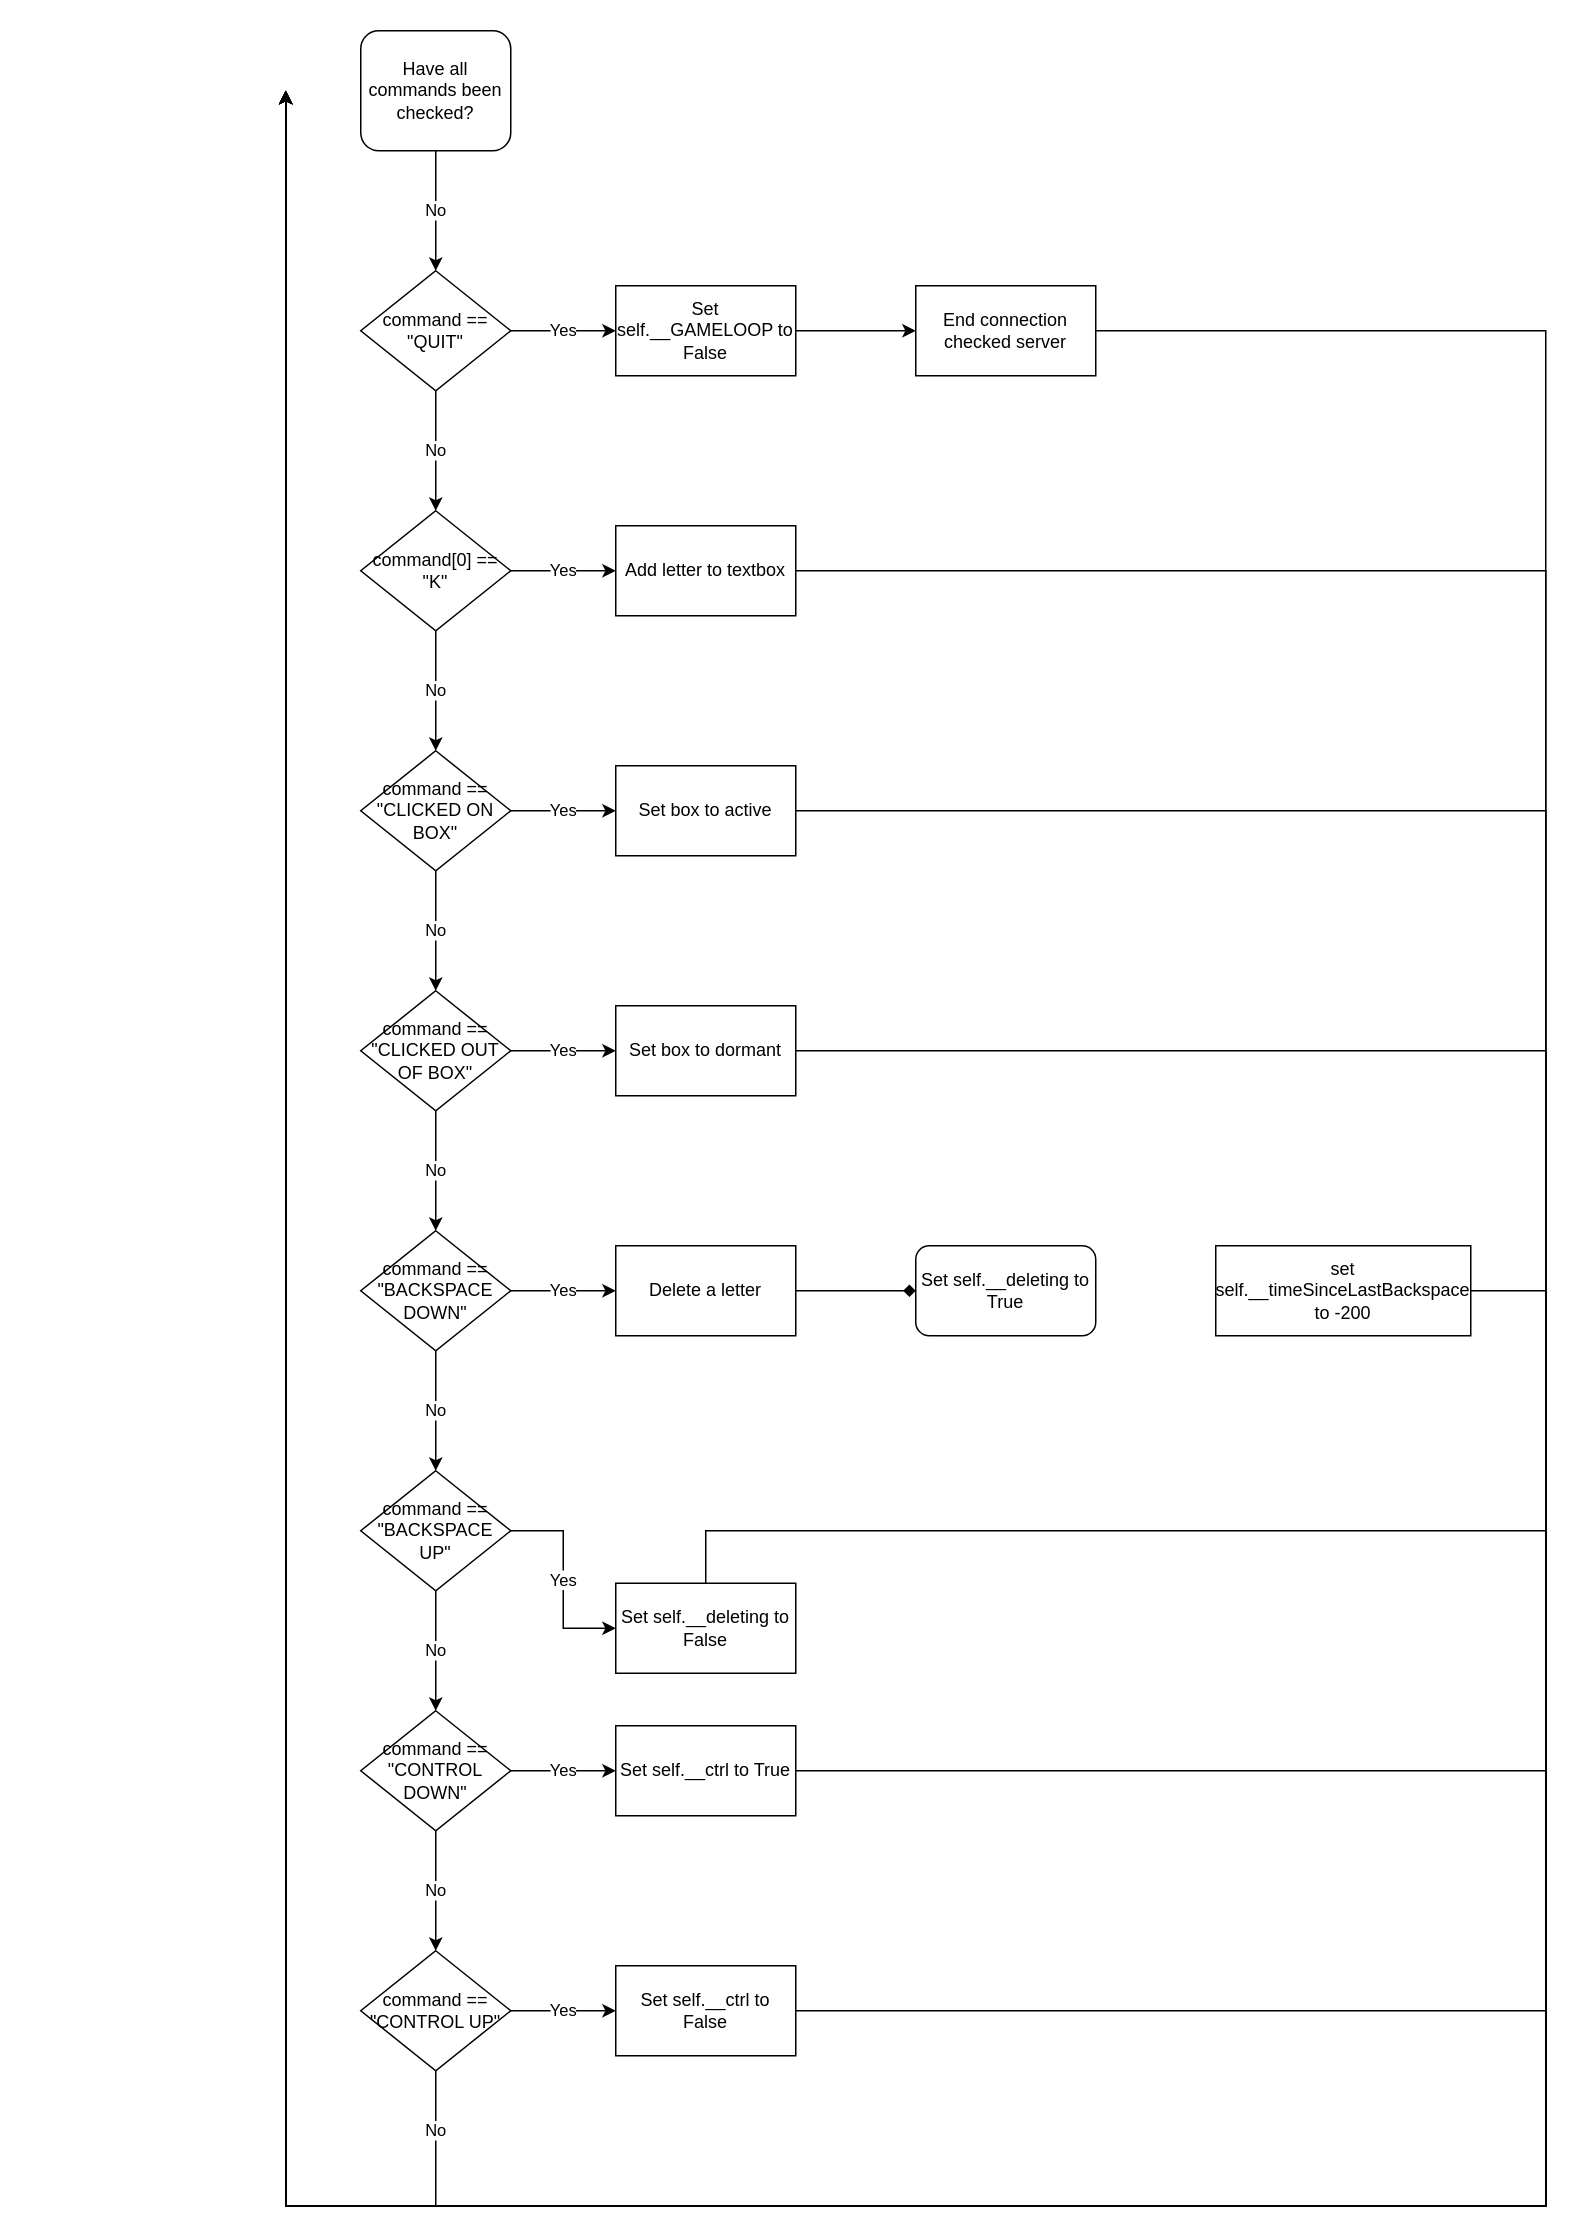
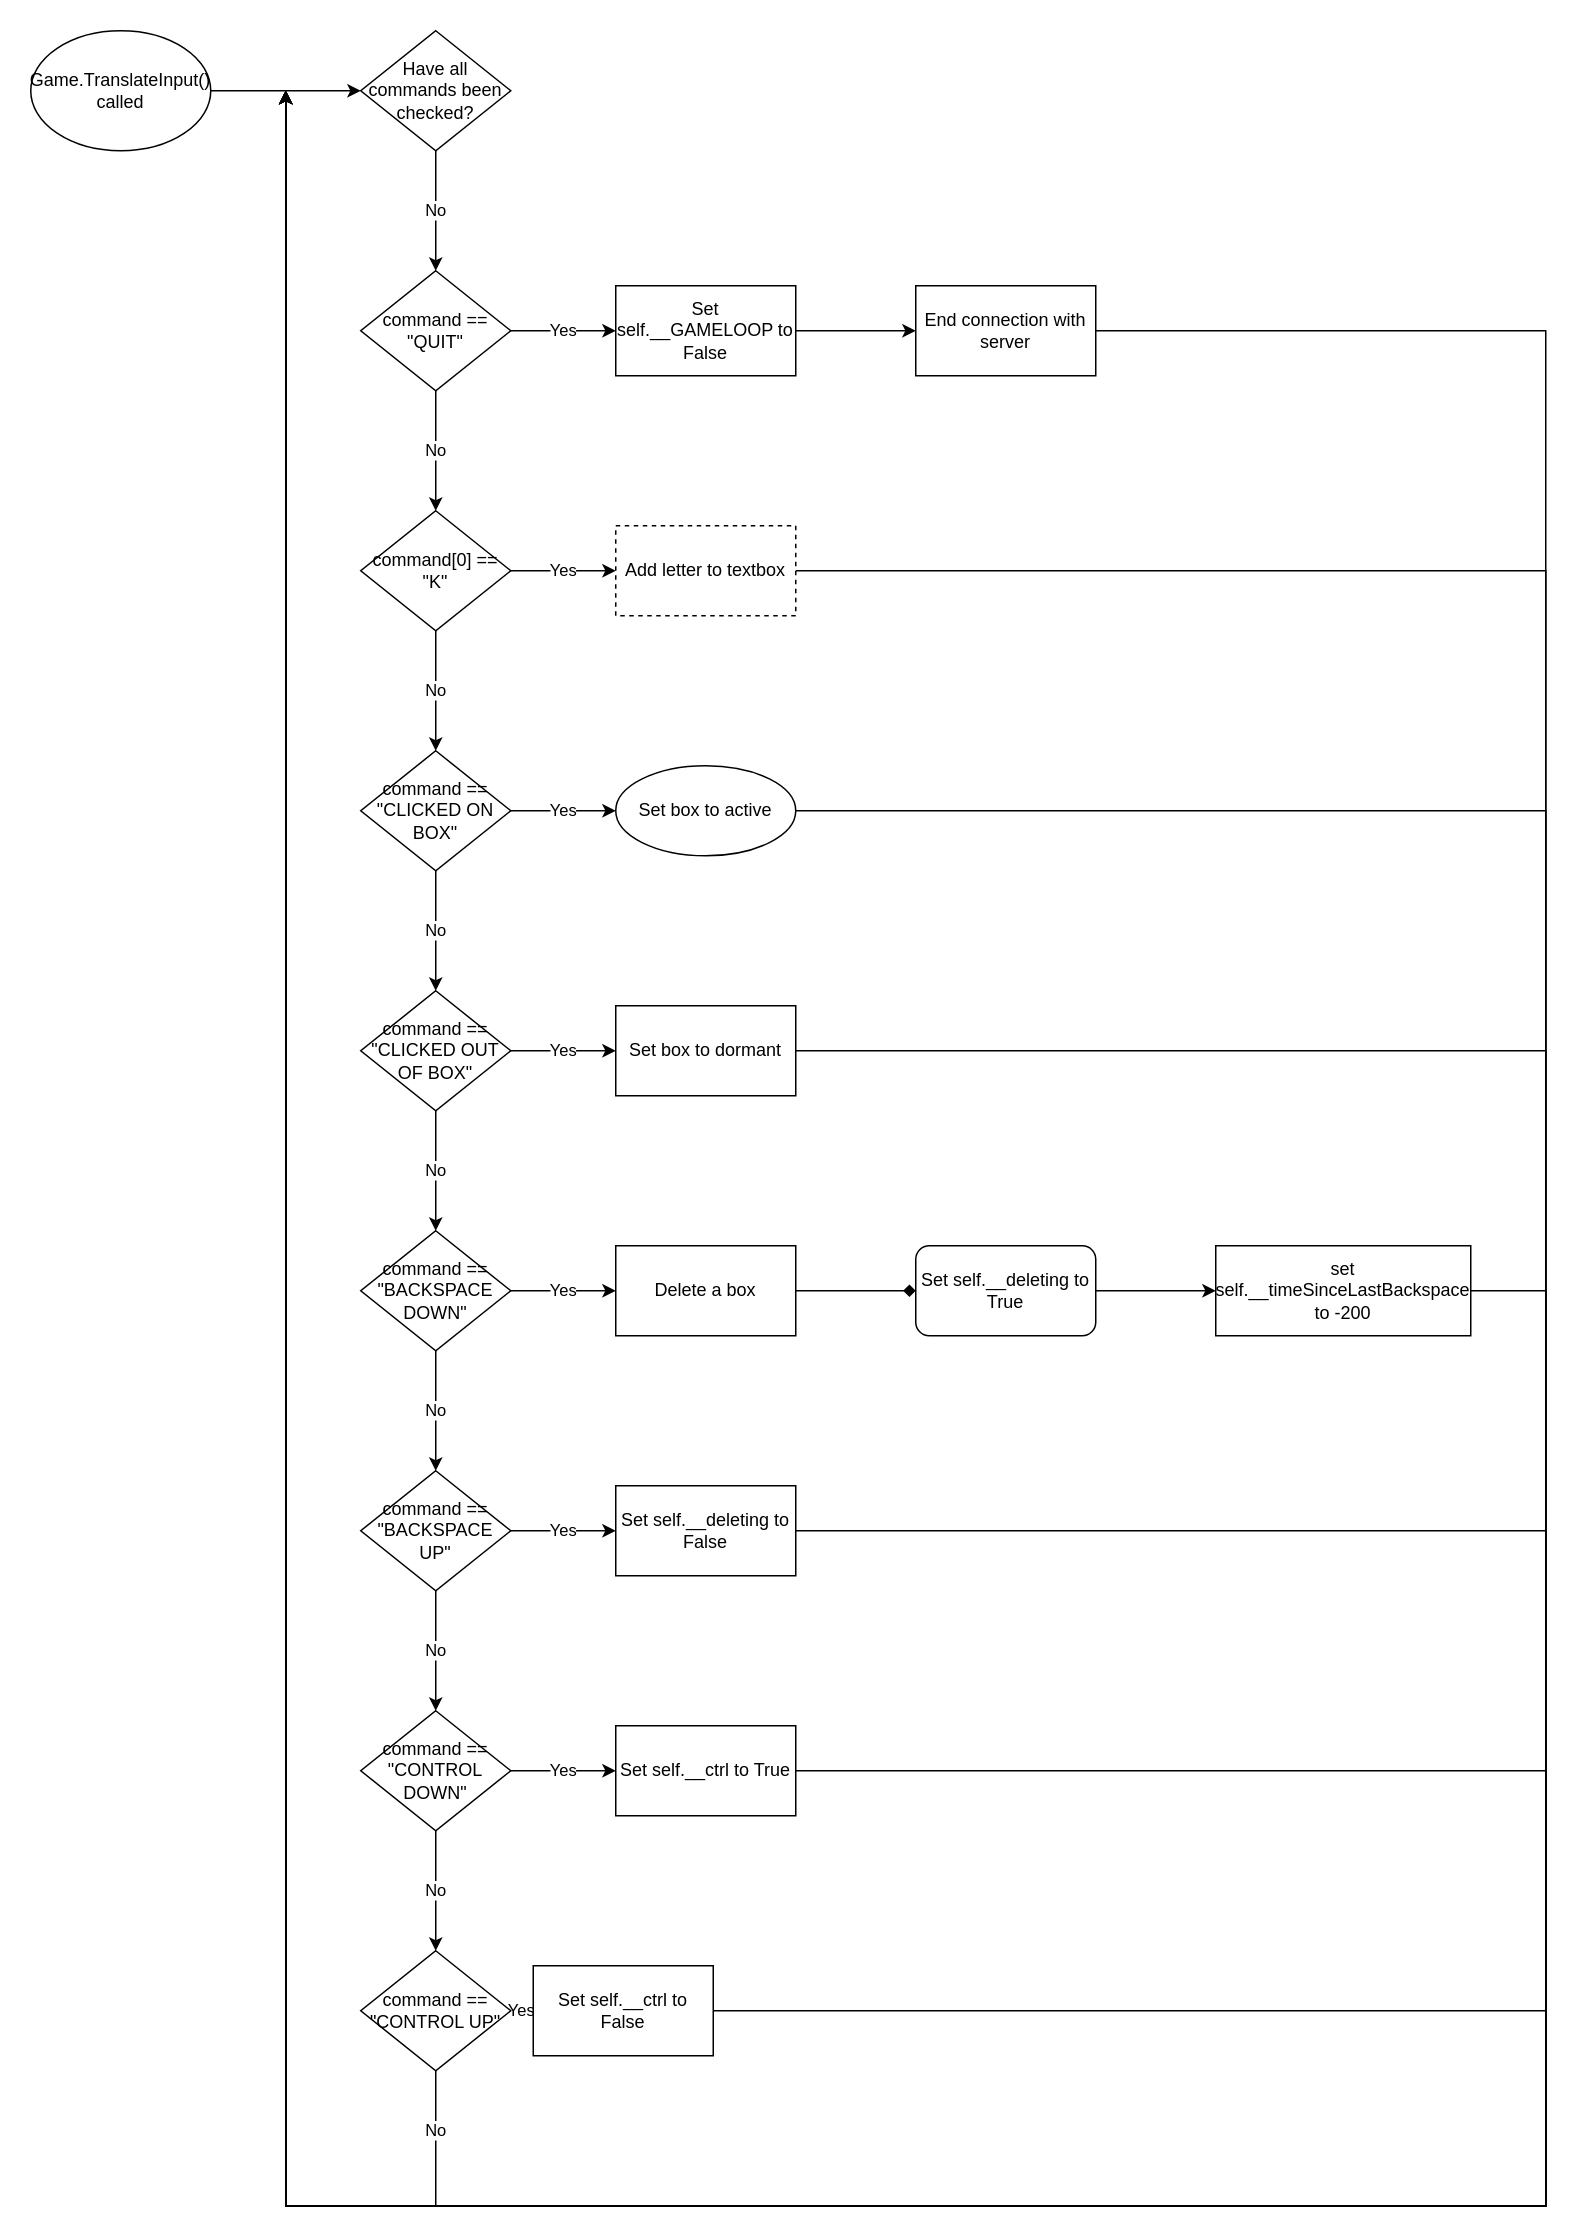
none -> (121, 91)
none -> (281, 91)
(436, 91) -> (436, 91)
(1006, 331) -> (1006, 331)
(706, 571) -> (706, 571)
(706, 811) -> (706, 811)
(706, 1291) -> (706, 1291)
none -> (1151, 1291)
(706, 1628) -> (706, 1531)
(706, 2011) -> (623, 2011)
